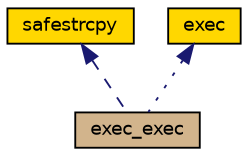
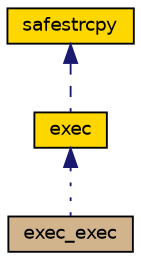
(109, 86) -> (71, 88)
